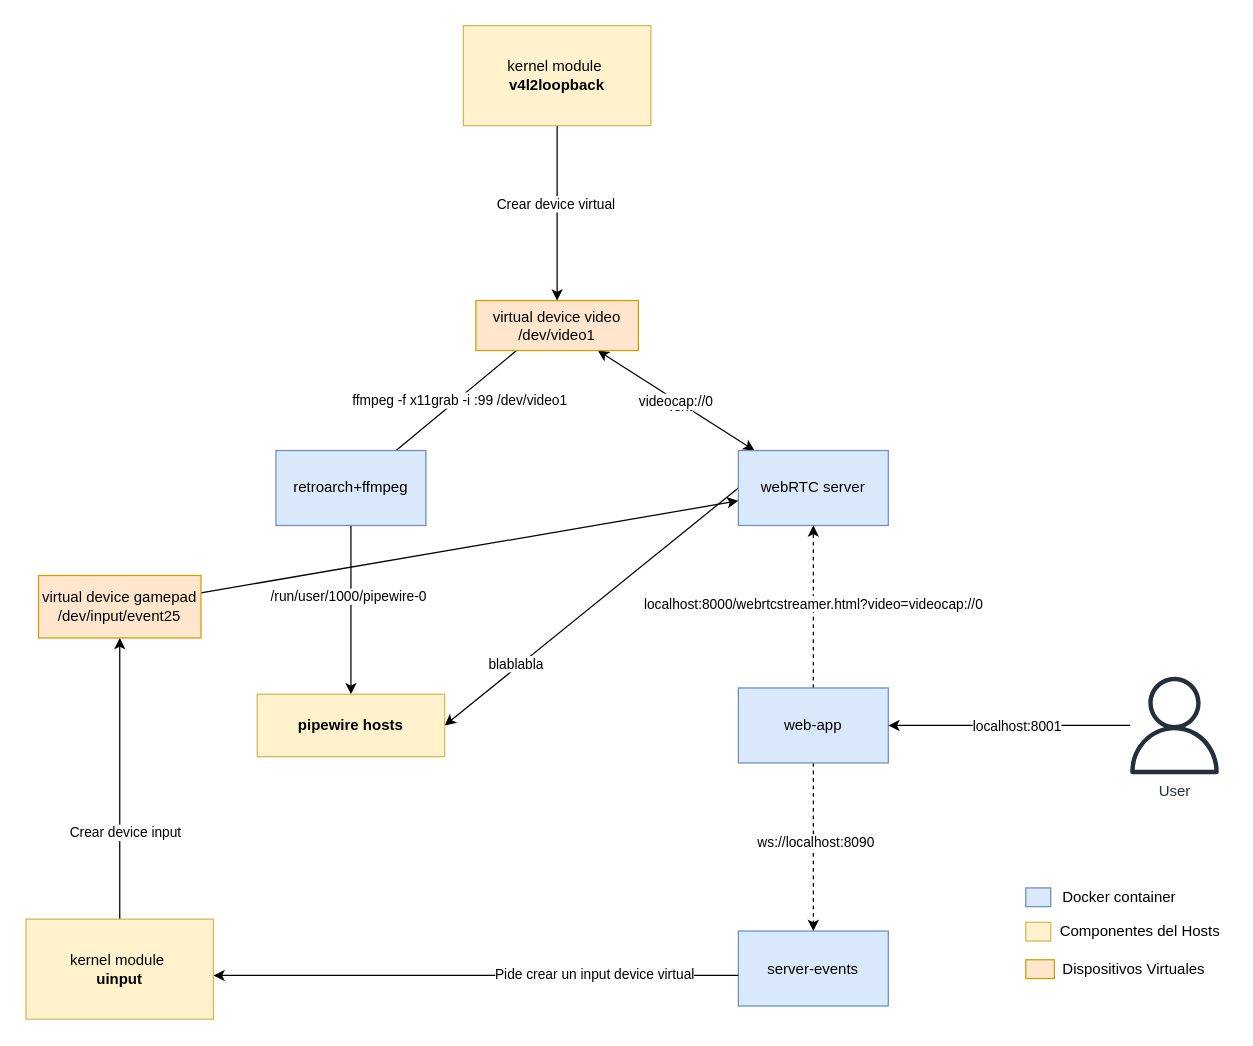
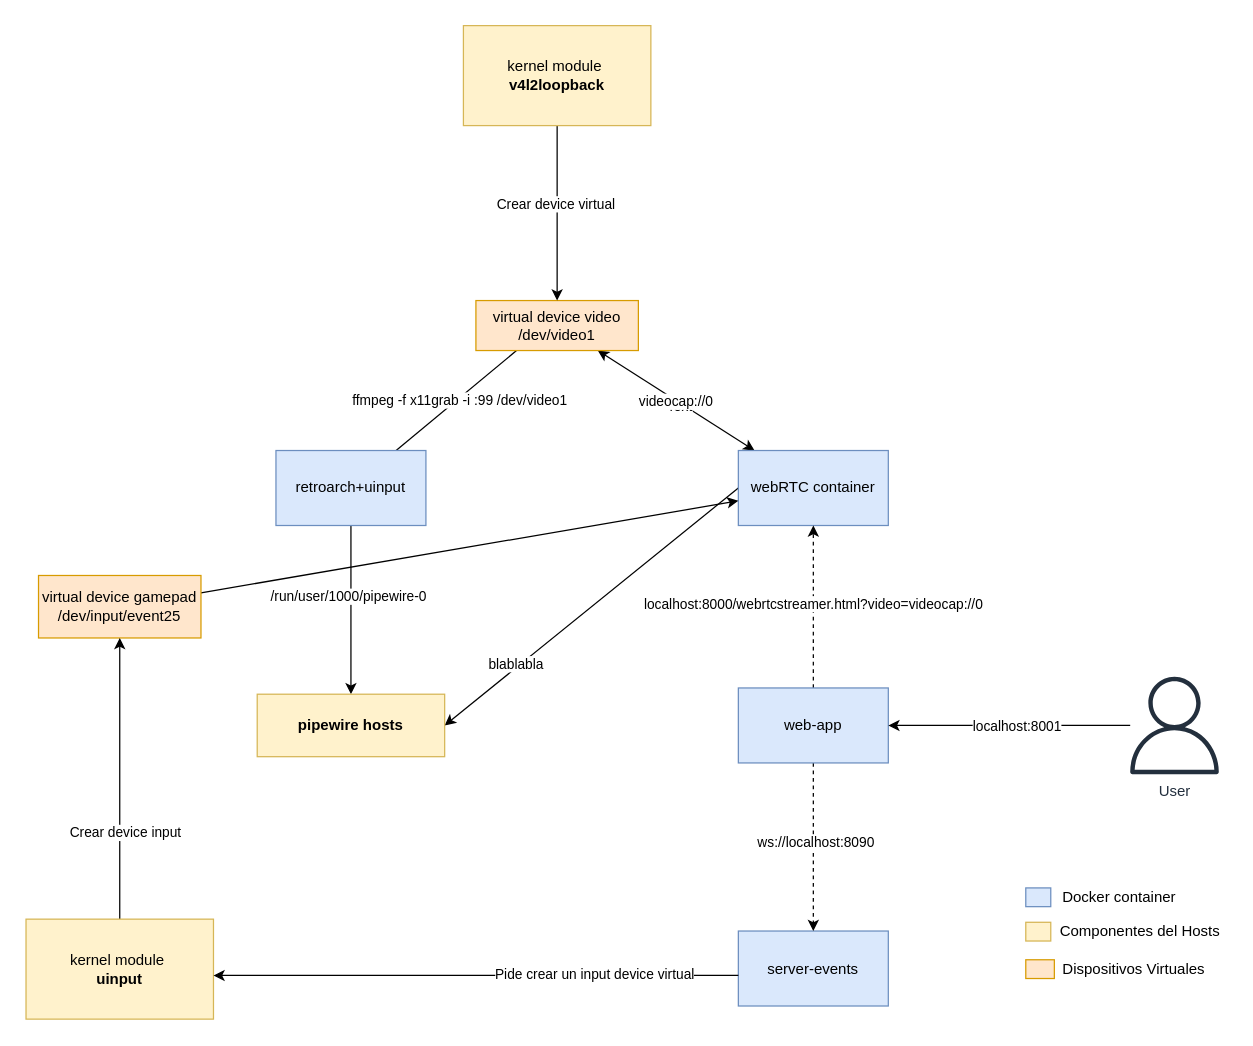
(351, 488) -> (351, 488)
(813, 488) -> (813, 488)
